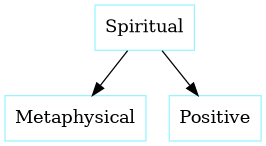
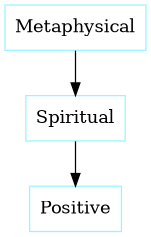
(114, 68) -> (76, 67)
